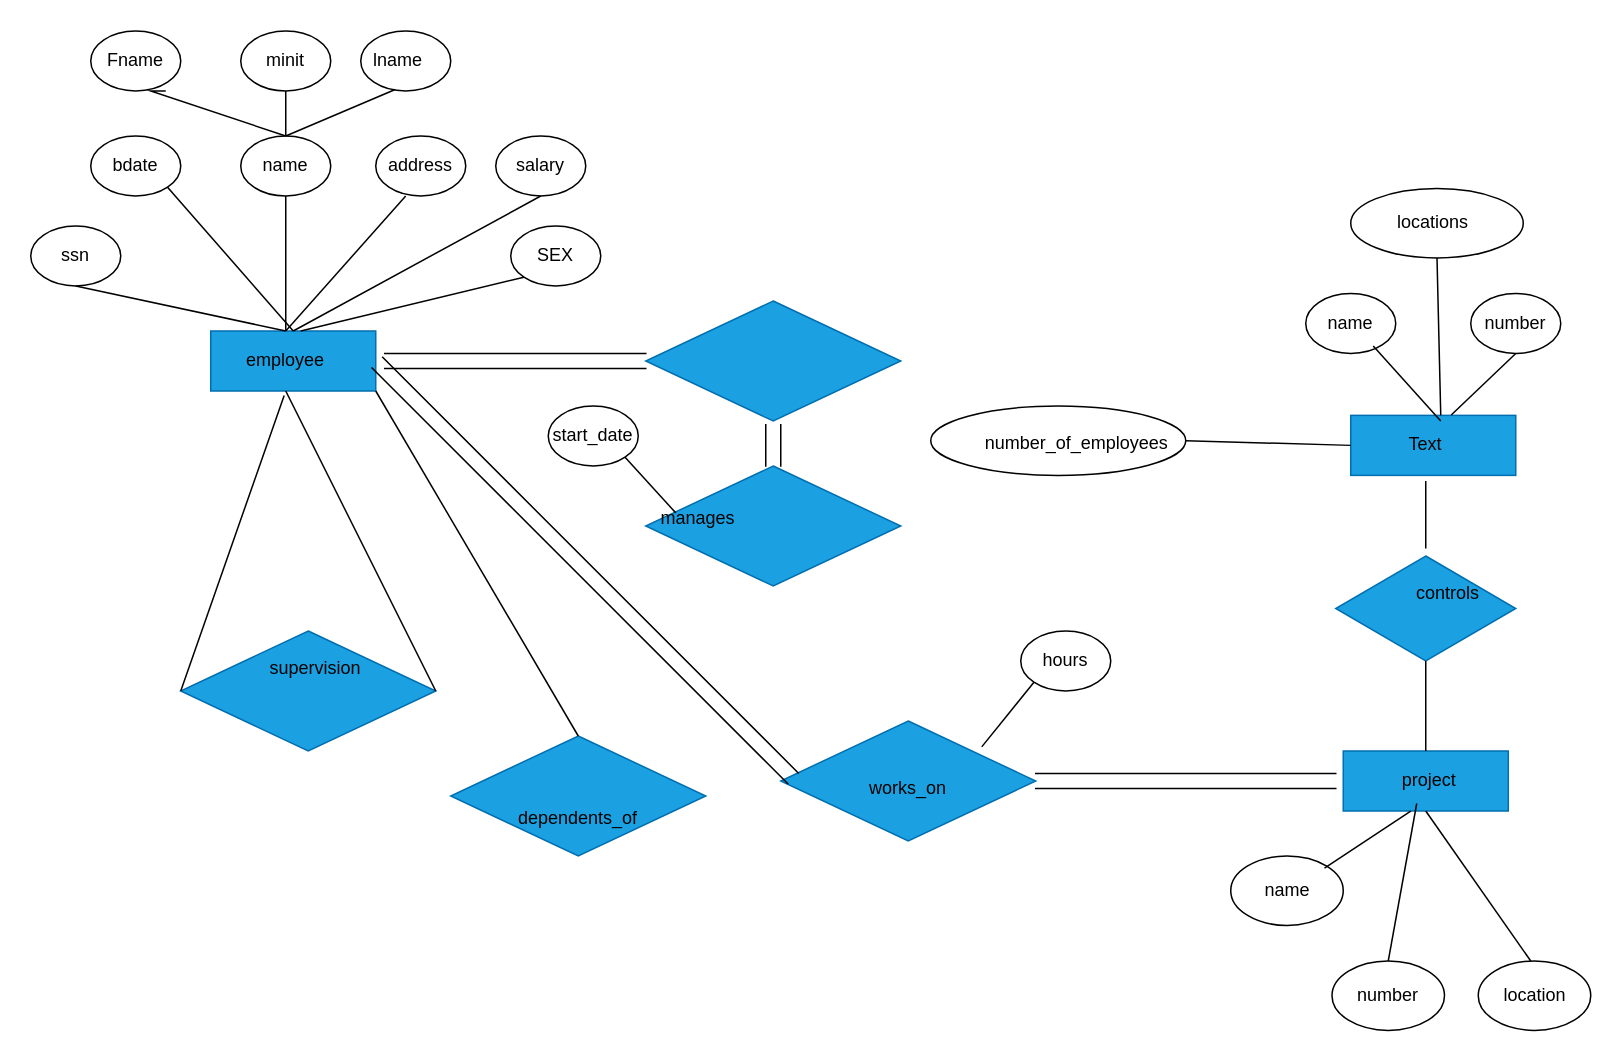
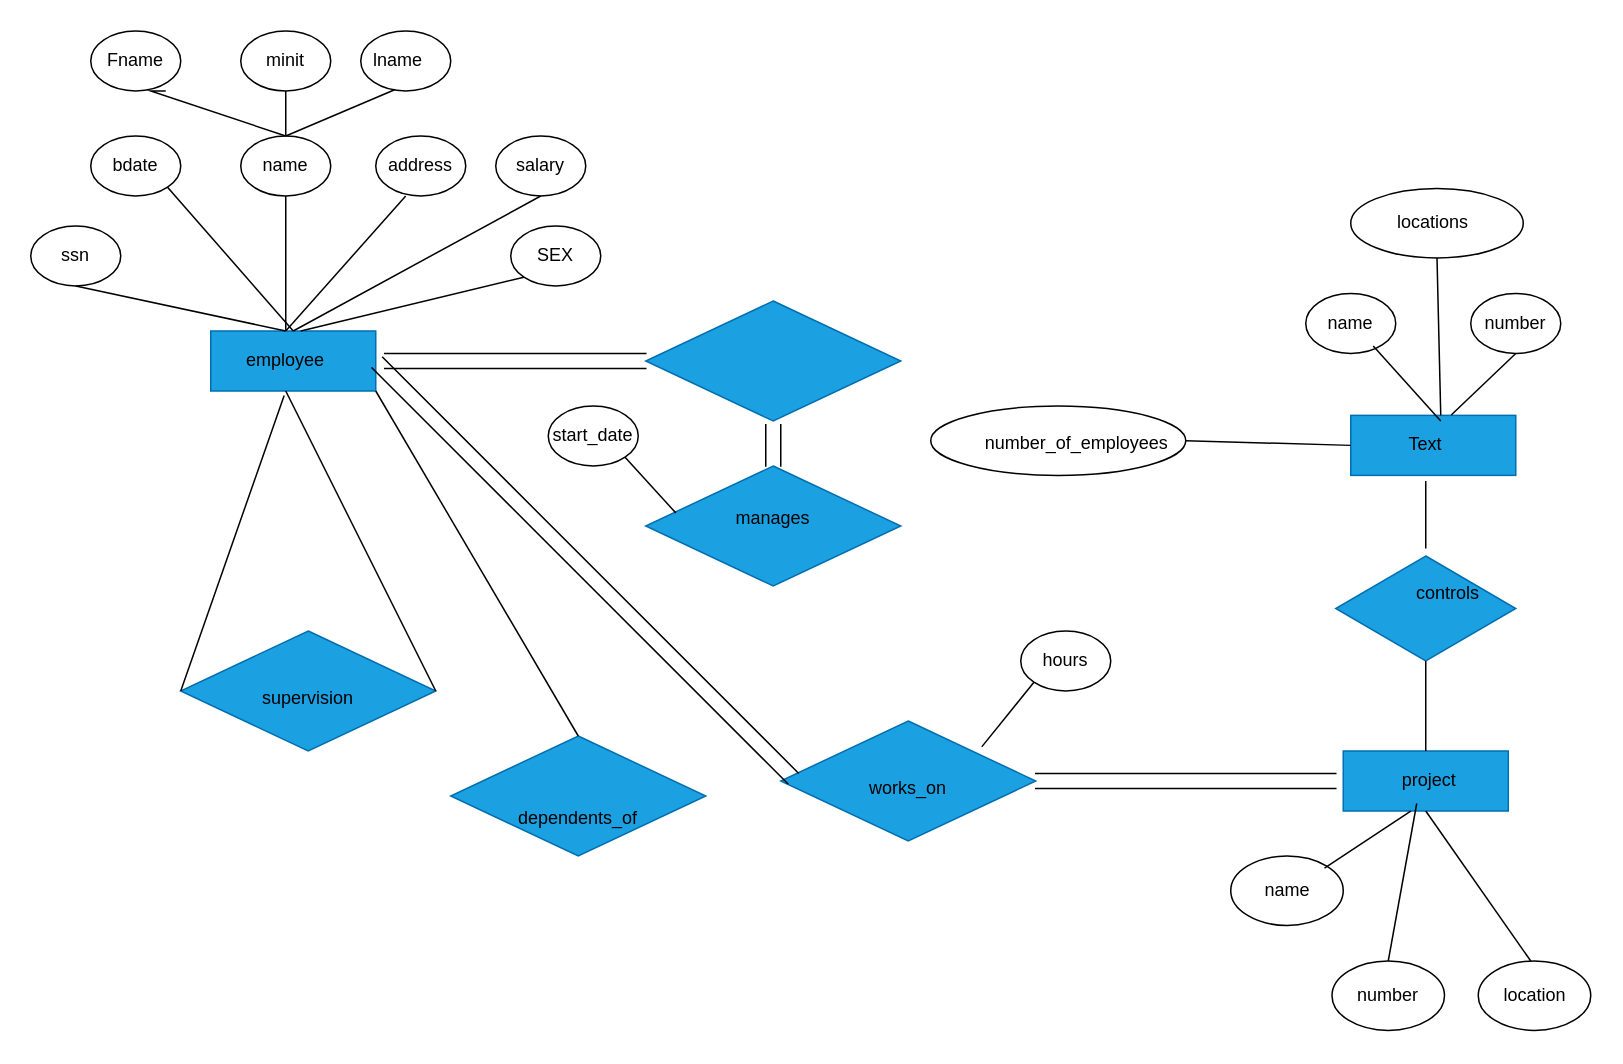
(698, 518) -> (773, 518)
(316, 668) -> (308, 698)
